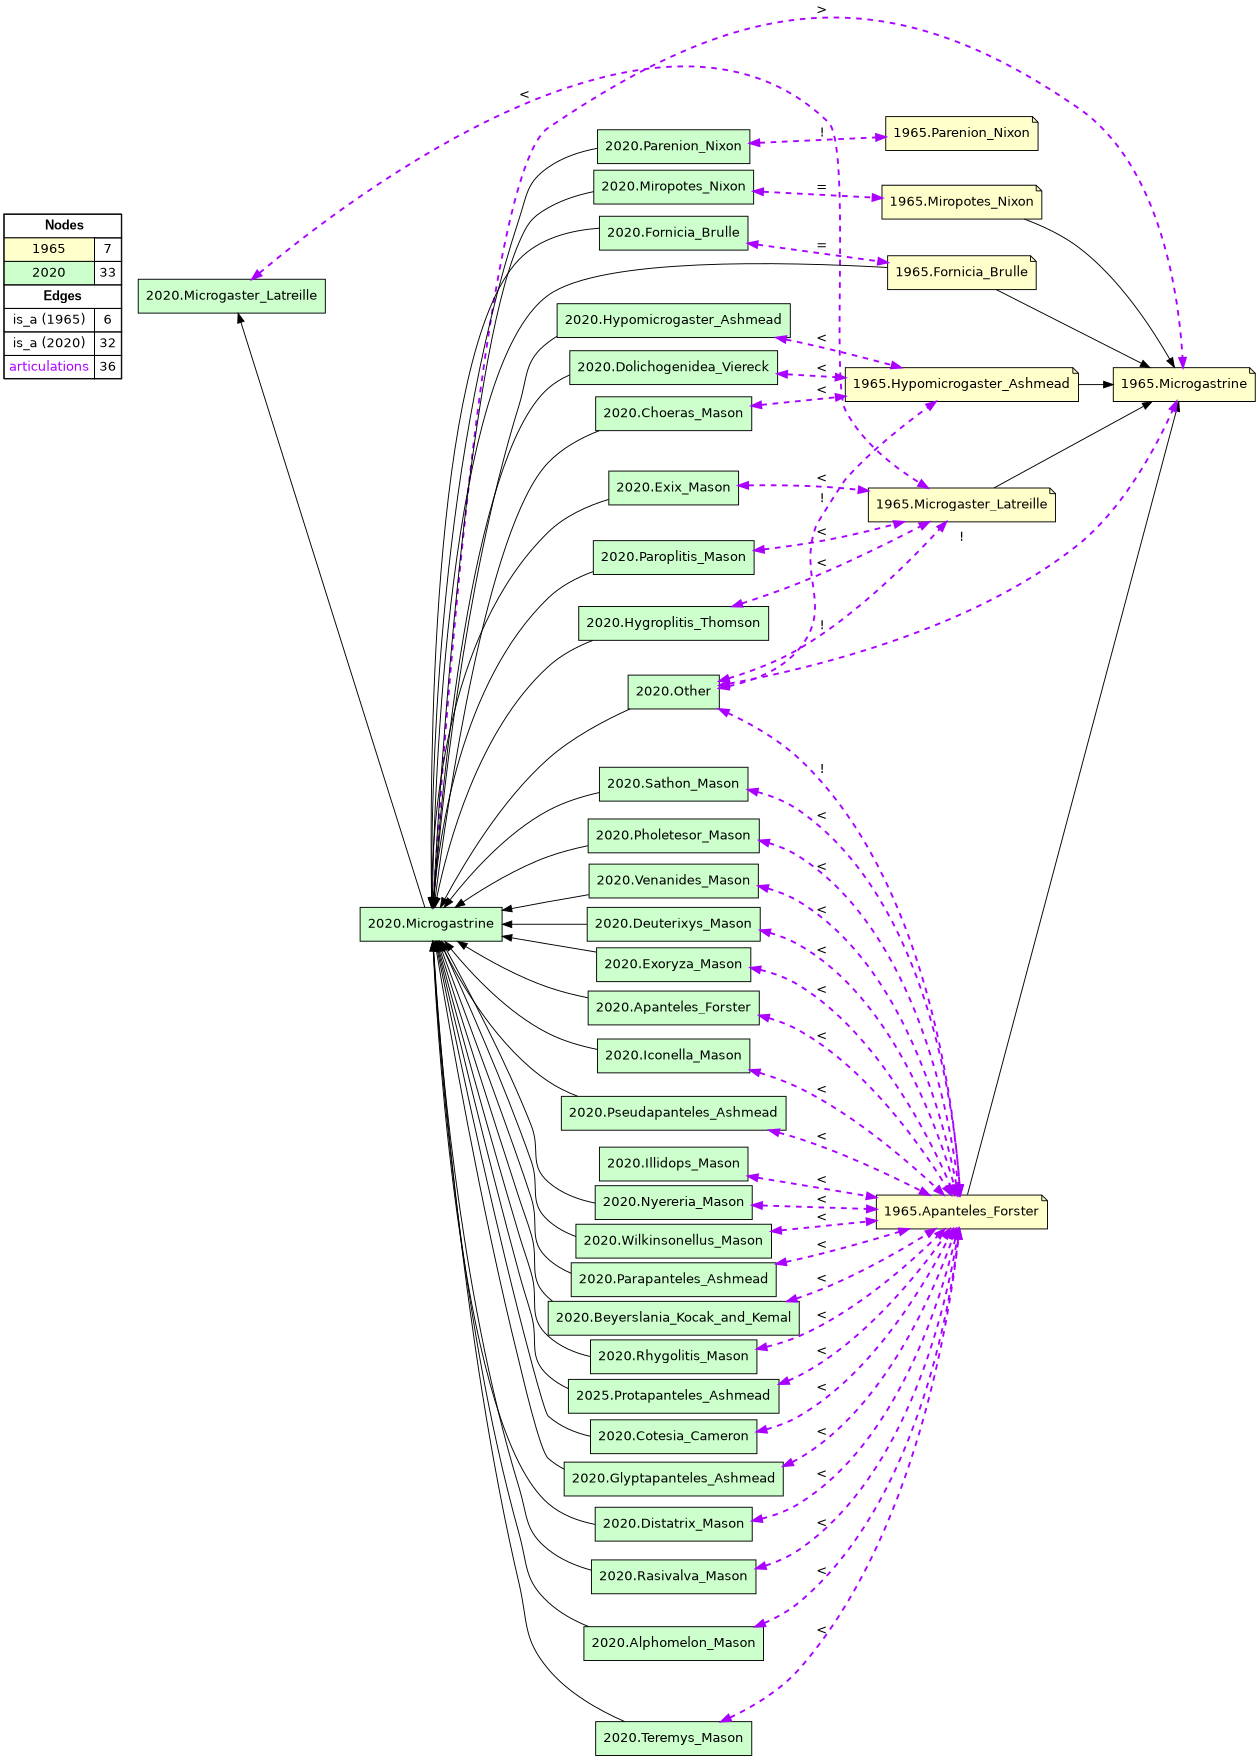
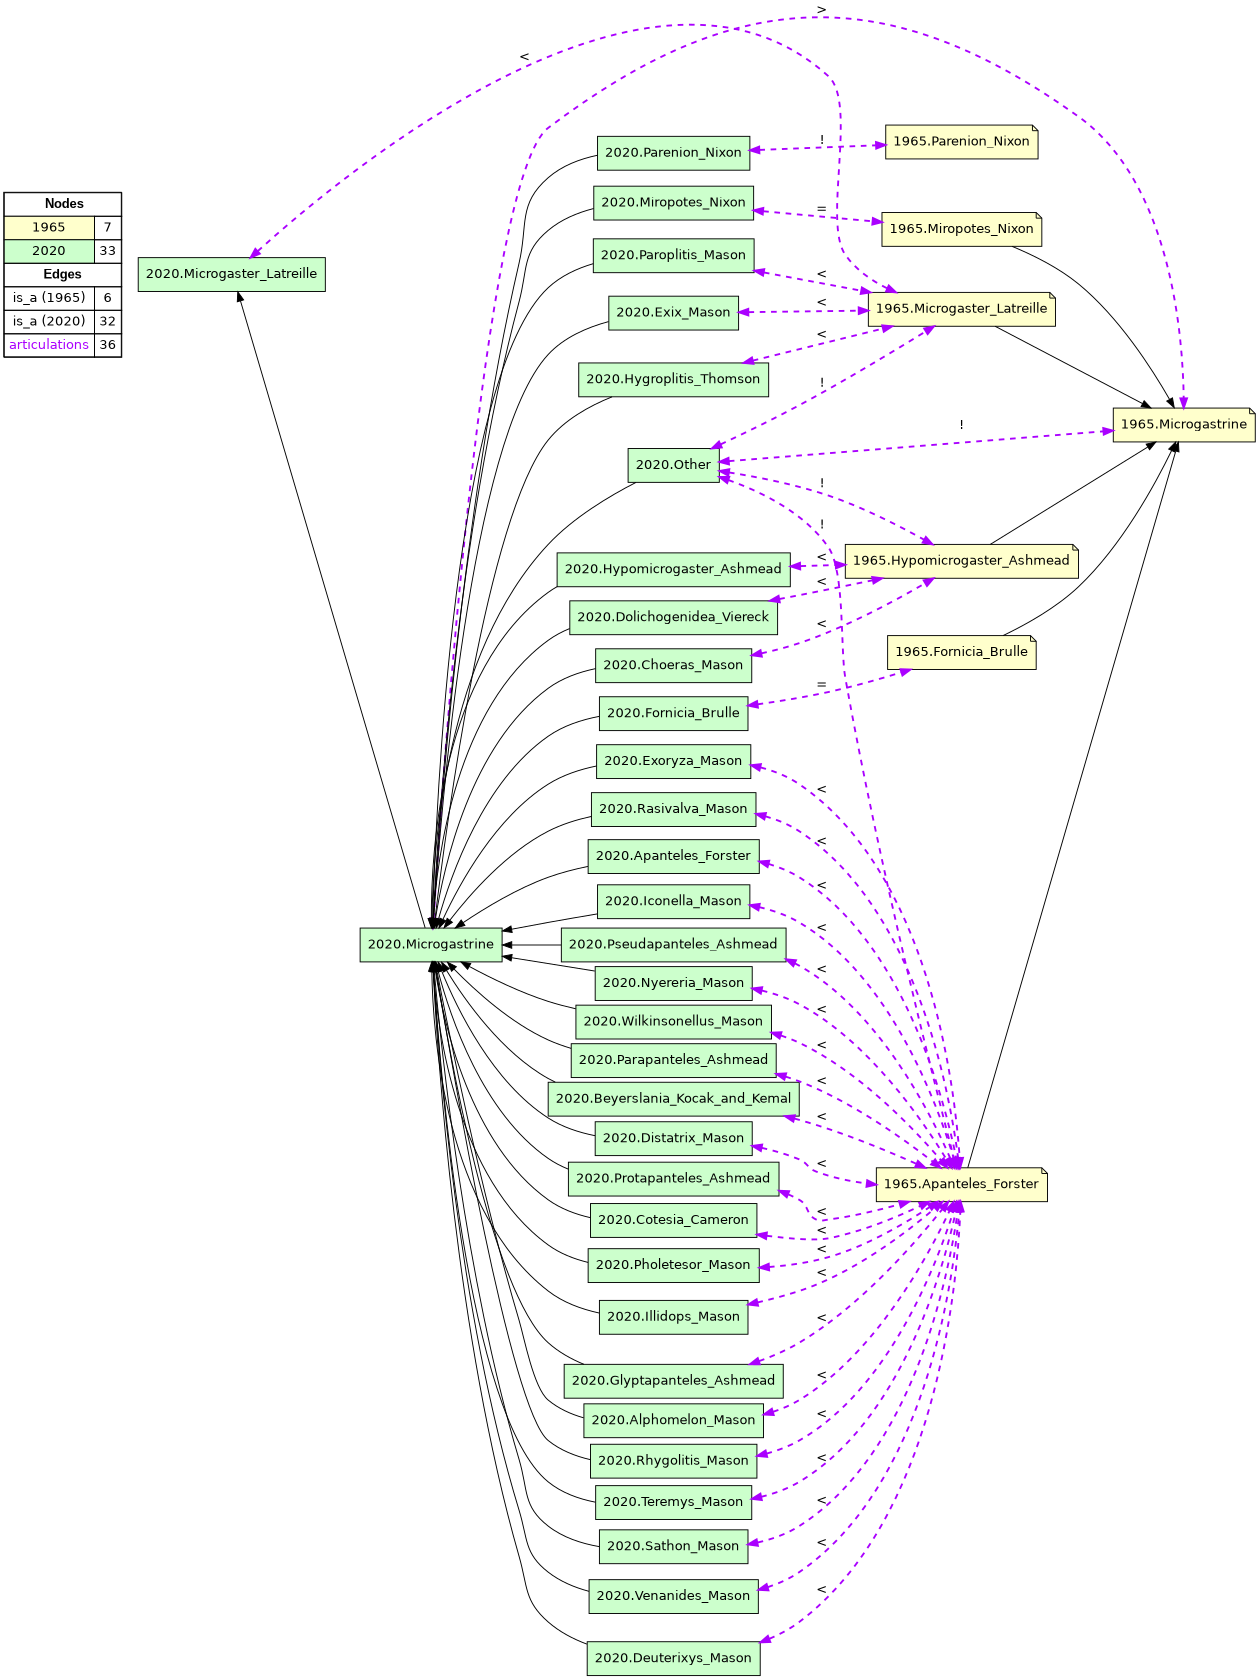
(485, 418) -> (466, 1171)
(674, 1396) -> (674, 1179)
